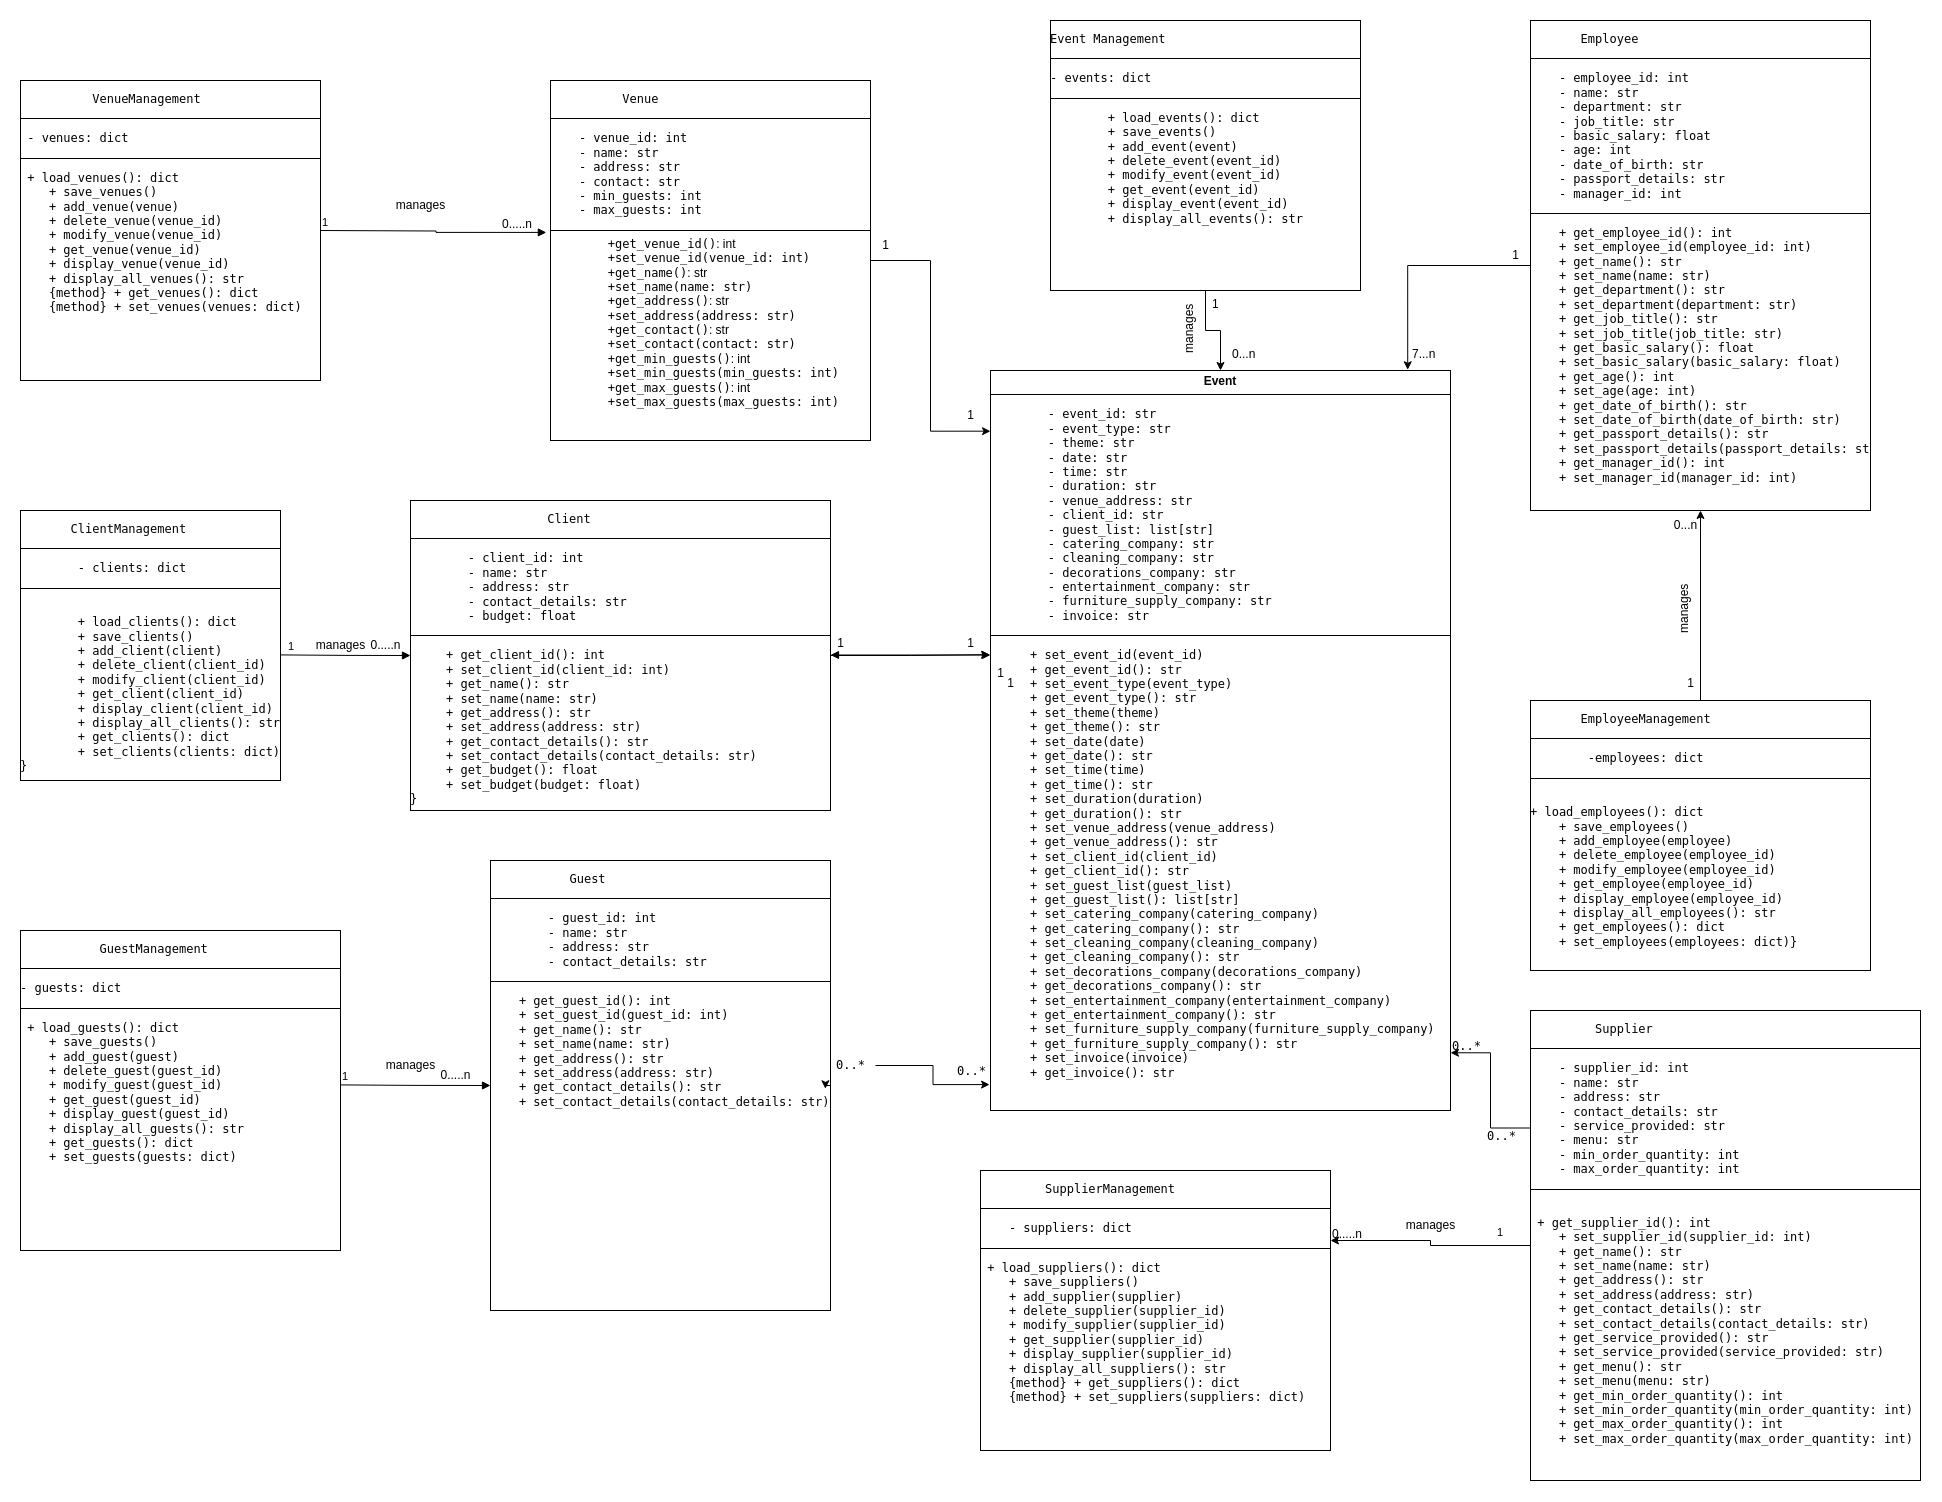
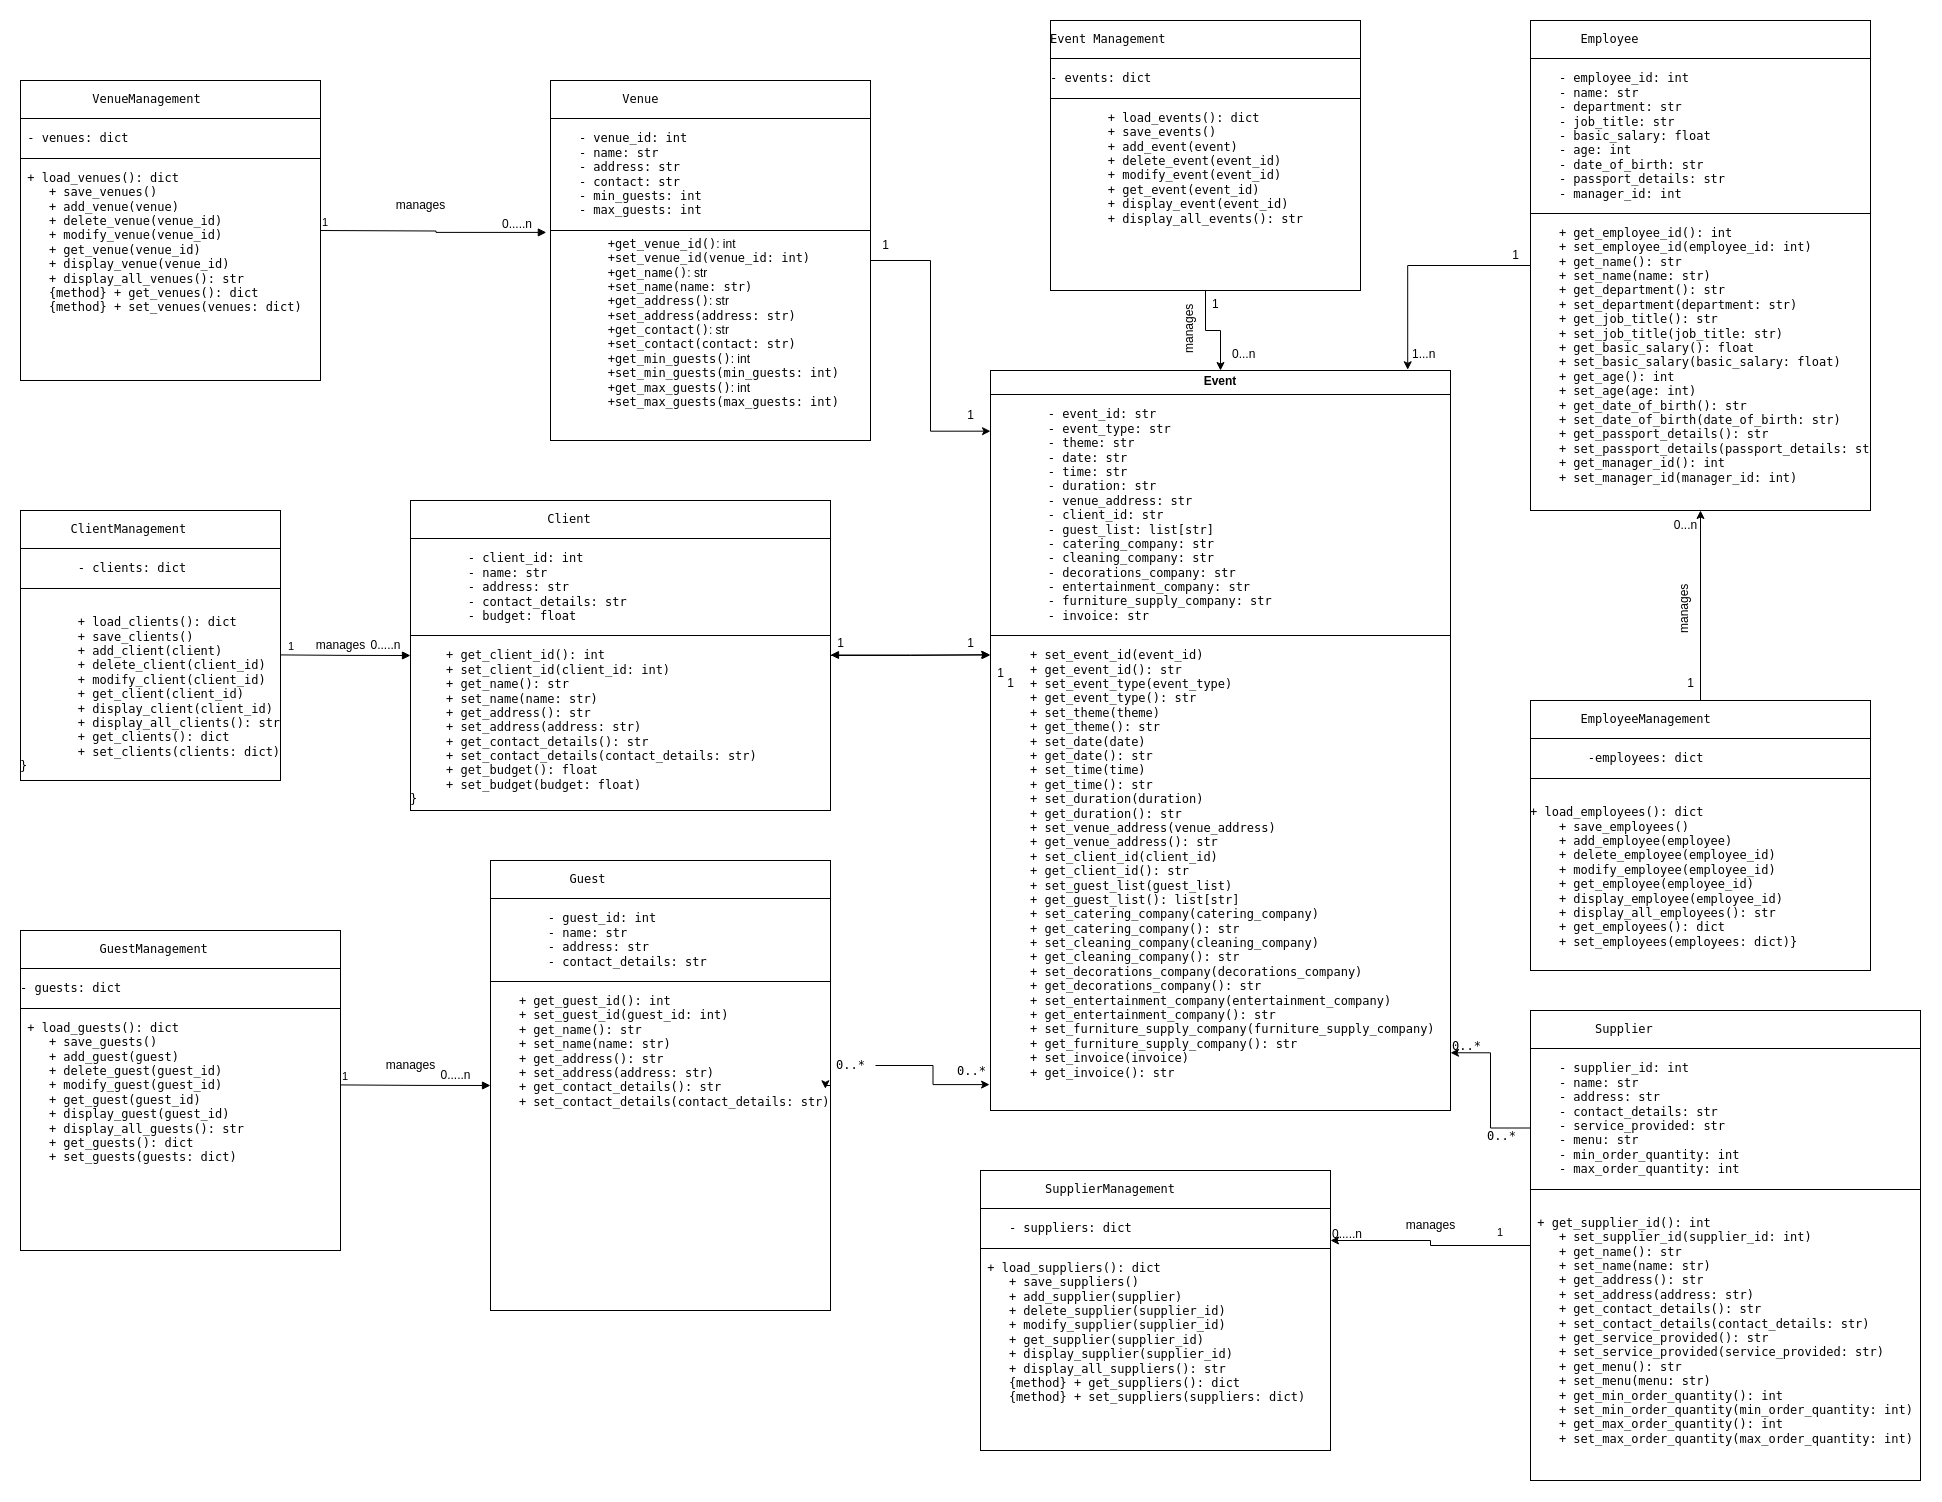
(1425, 355) -> (1425, 355)
